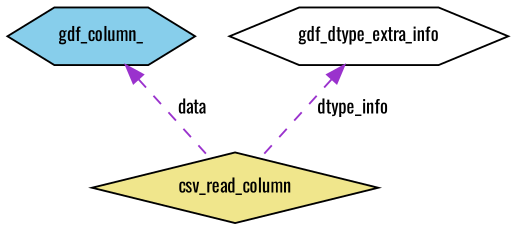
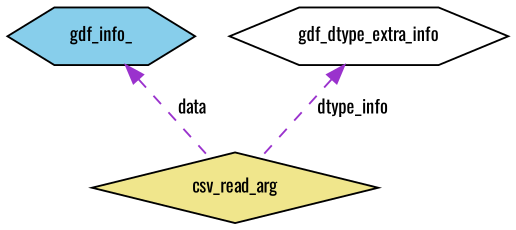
(101, 36) -> (101, 36)
(235, 188) -> (235, 188)
